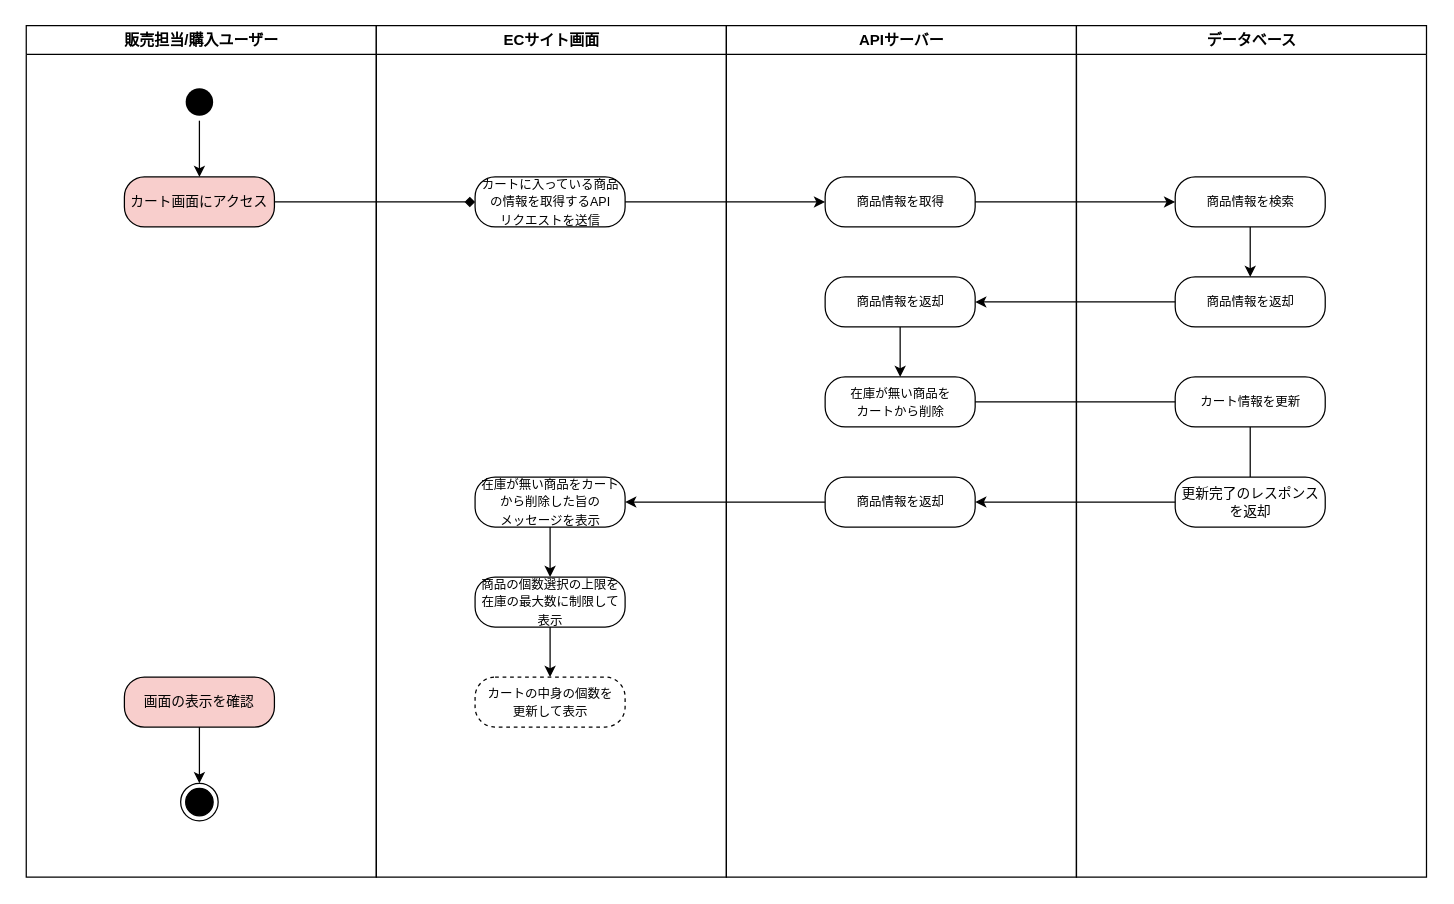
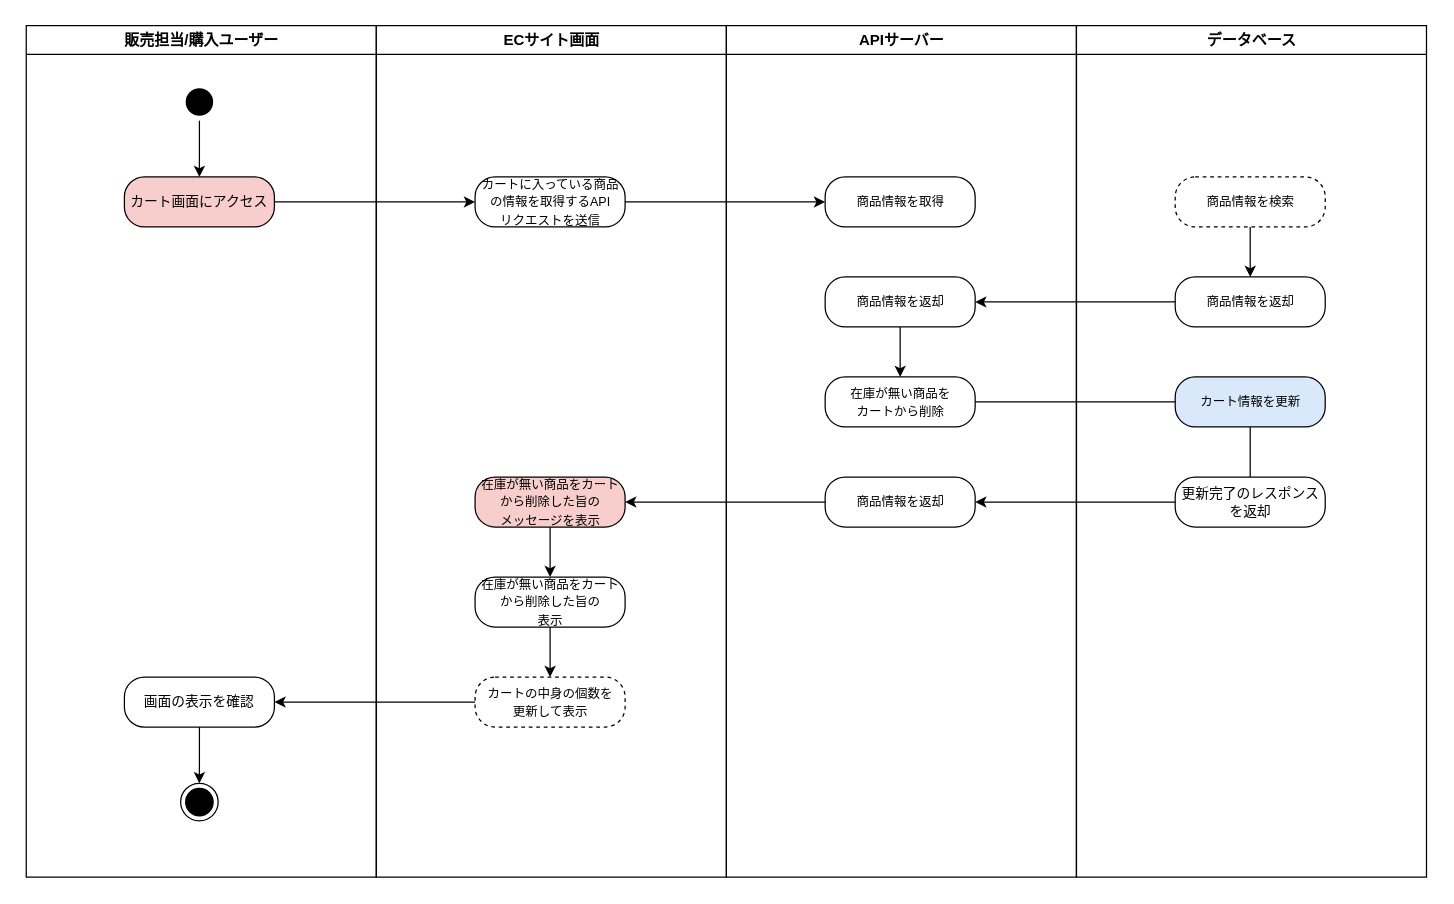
(464, 202) -> (465, 202)
(1071, 202) -> none
(1250, 202) -> (1250, 202)
(1250, 402) -> (1250, 402)
(550, 502) -> (550, 502)
(551, 602) -> (551, 602)
(199, 702) -> (199, 702)
none -> (379, 702)
